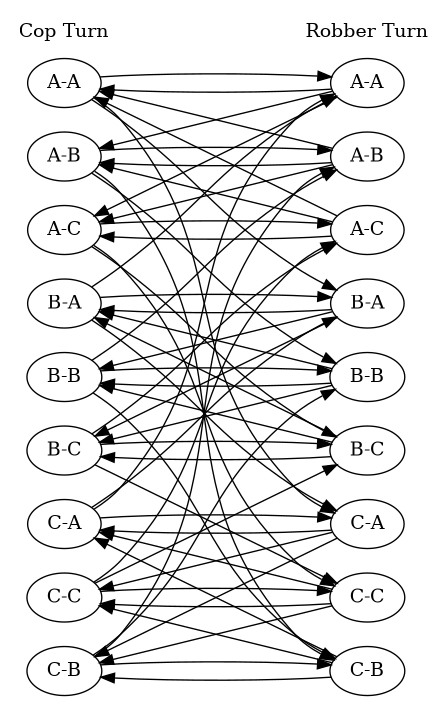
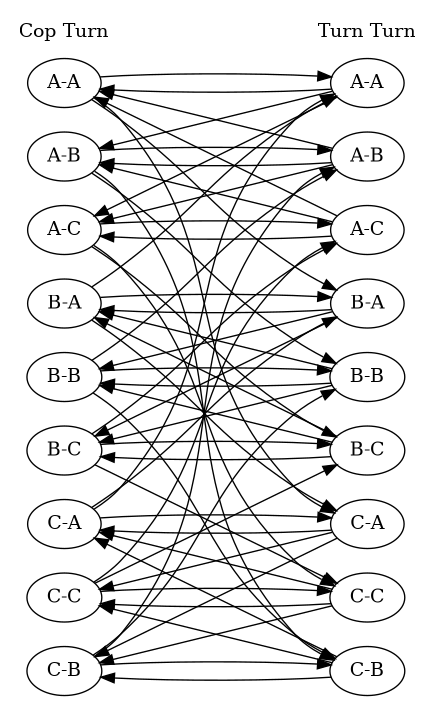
(367, 32) -> (367, 32)
